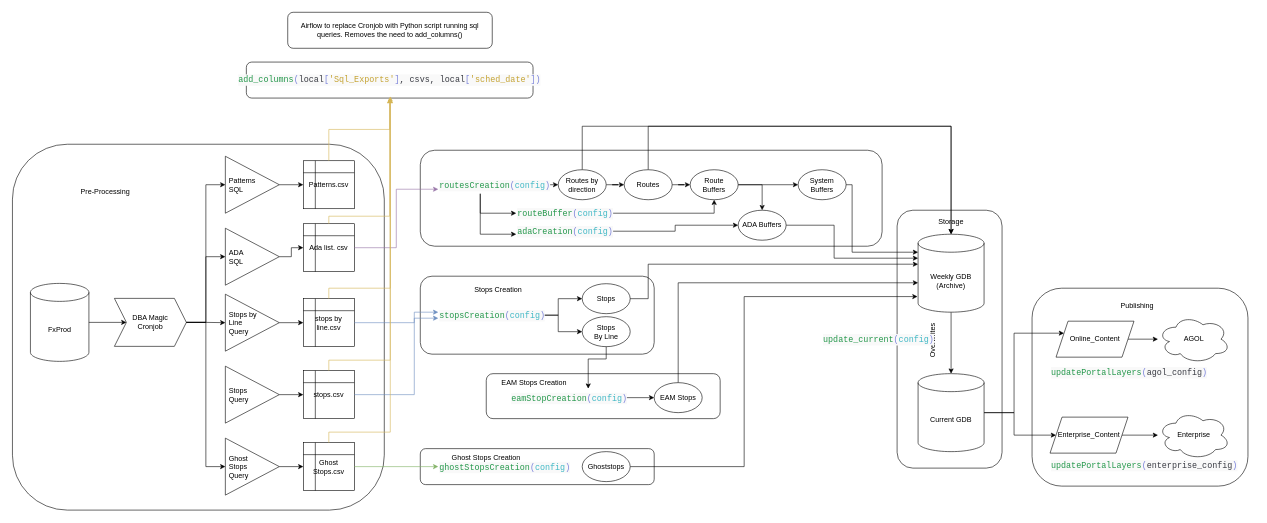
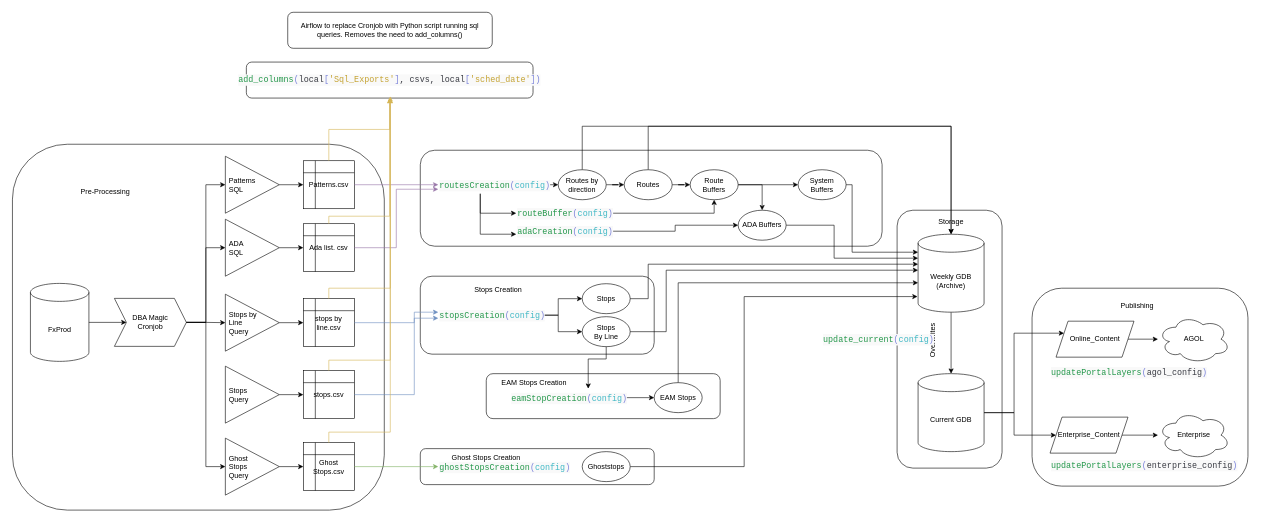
none -> (432, 185)
(252, 257) -> (252, 248)
none -> (666, 332)
